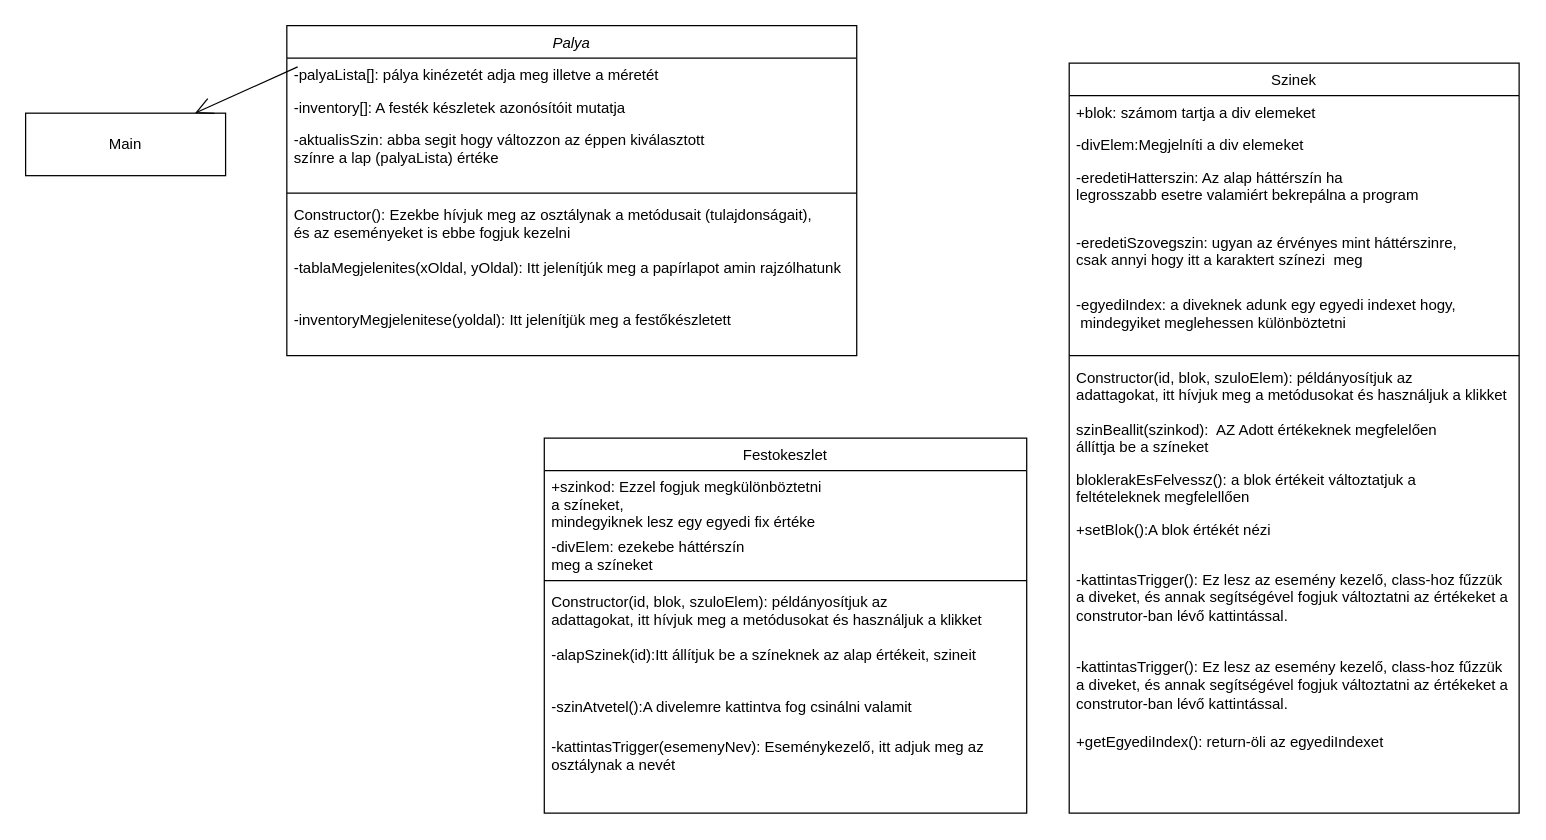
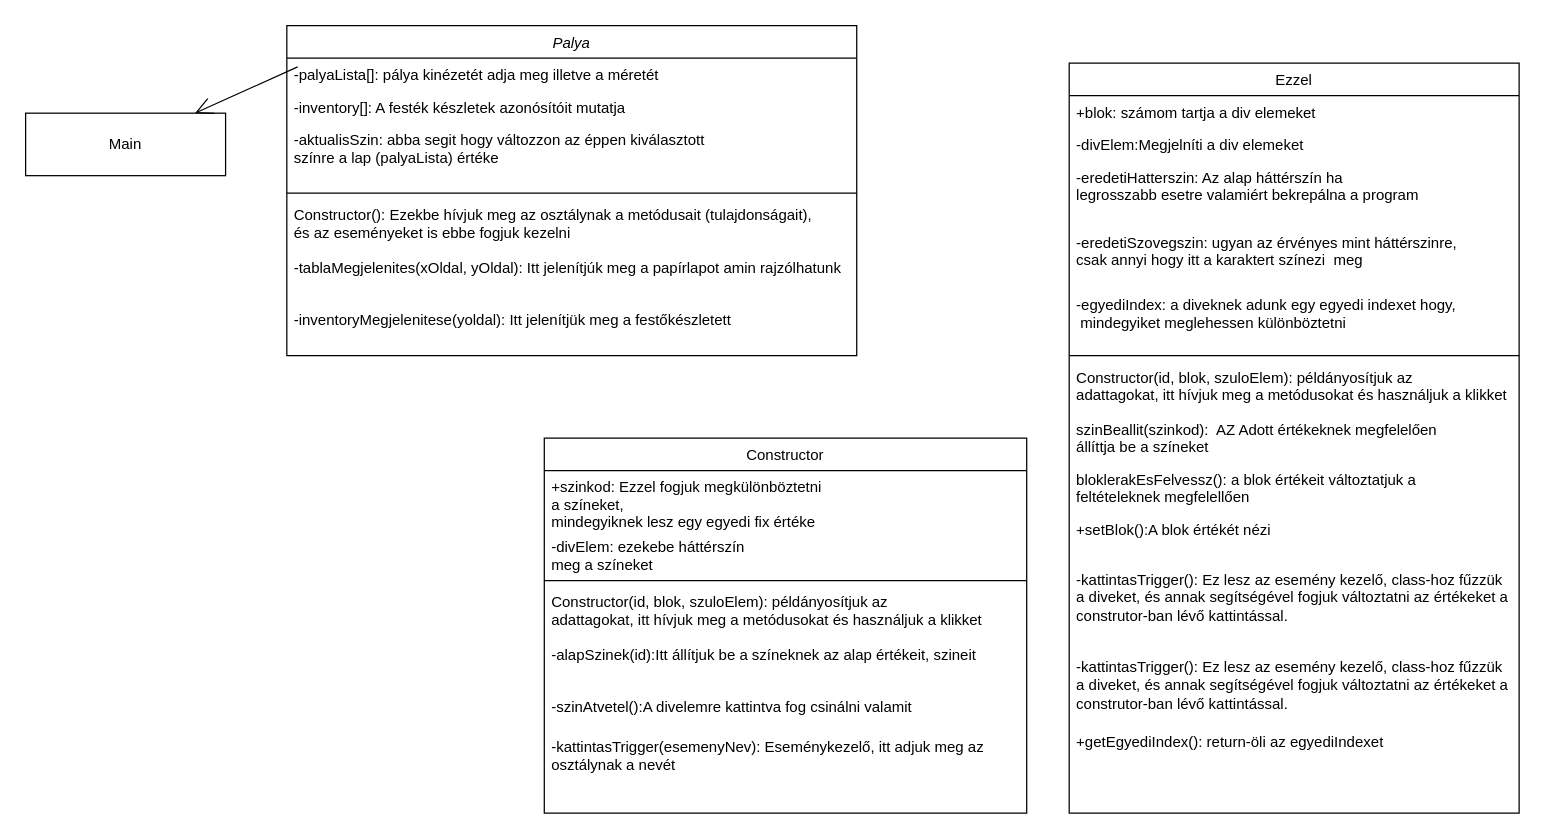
(1294, 80) -> (1294, 80)
(785, 455) -> (785, 455)
